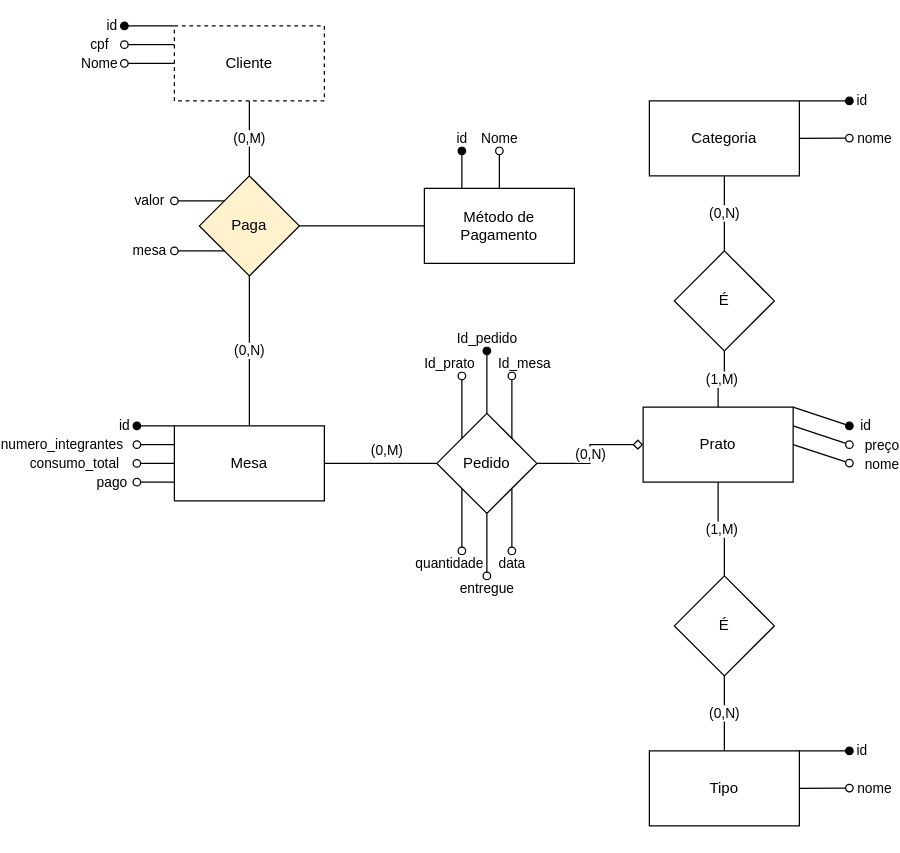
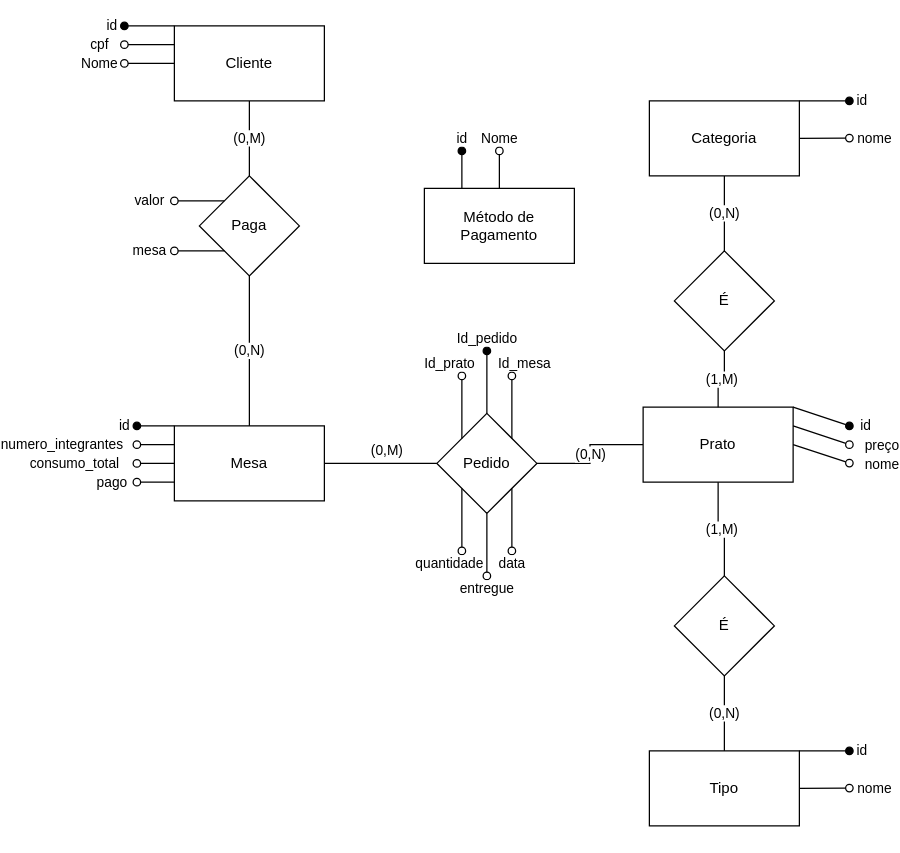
(249, 63) -> (249, 63)
(249, 226) -> (249, 226)
(361, 226) -> none
(632, 444) -> (637, 444)
